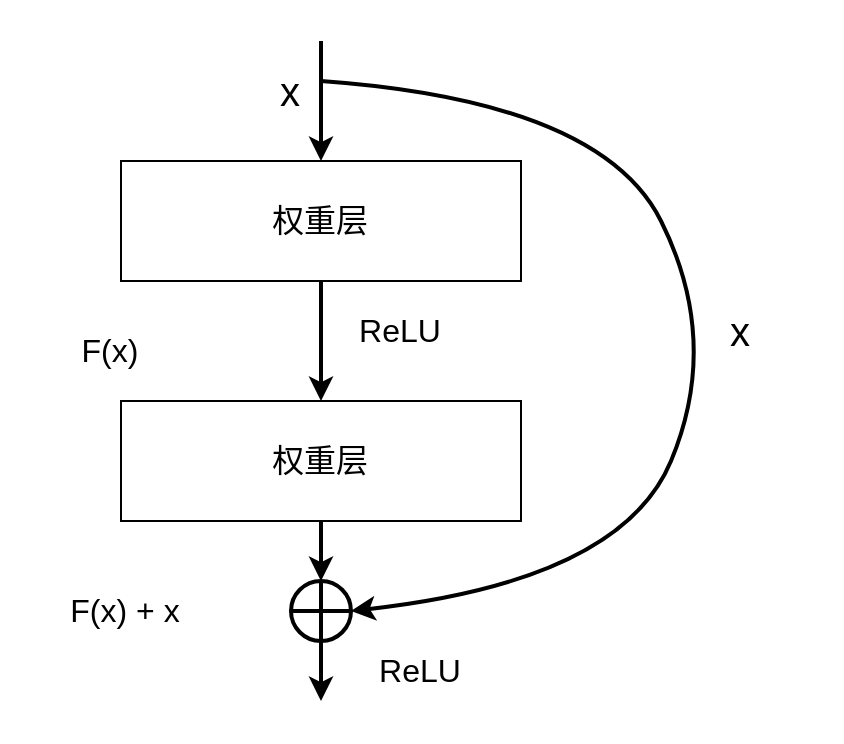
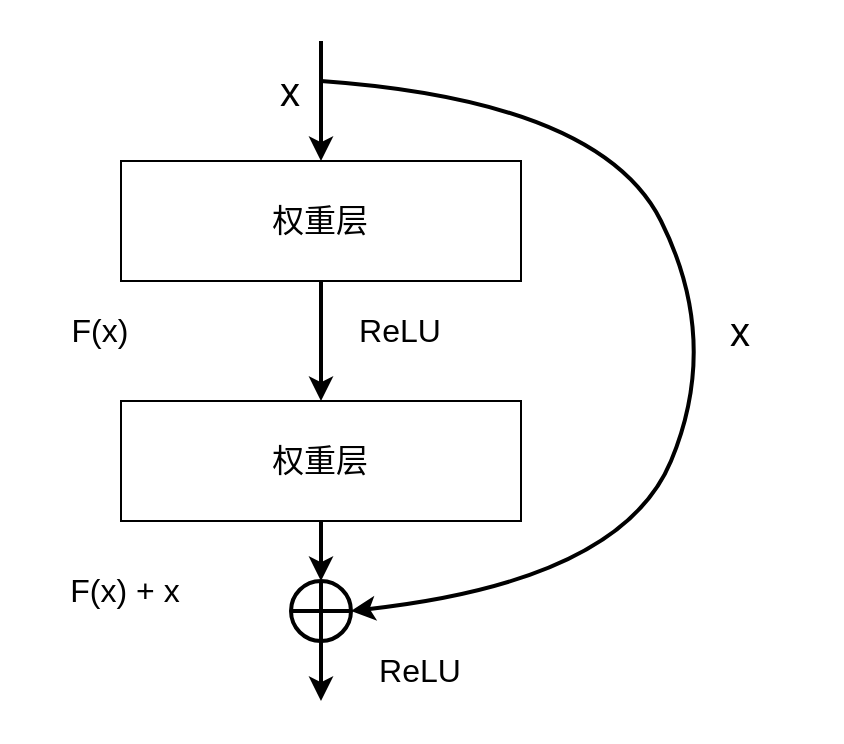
(111, 351) -> (101, 331)
(126, 611) -> (126, 591)
